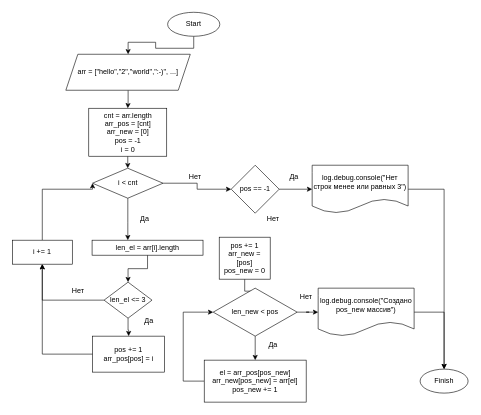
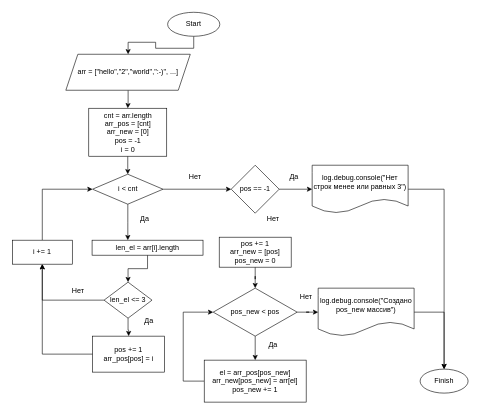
(128, 183) -> (128, 189)
(245, 258) -> (255, 252)
(255, 312) -> (255, 312)
